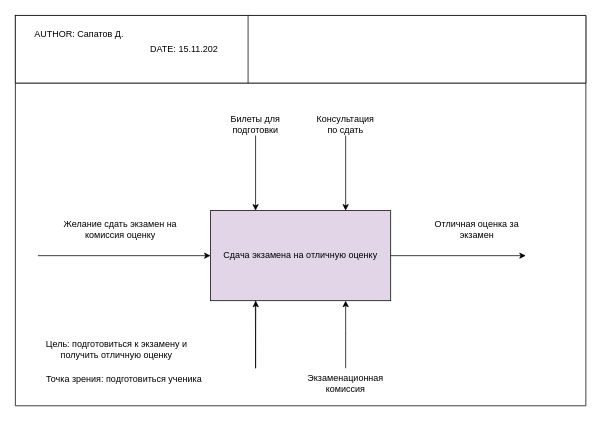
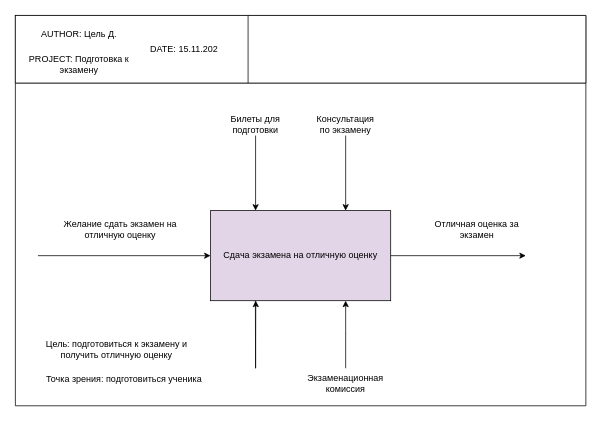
(79, 34) -> (79, 34)
none -> (79, 64)
(345, 124) -> (345, 124)
(120, 229) -> (120, 229)
